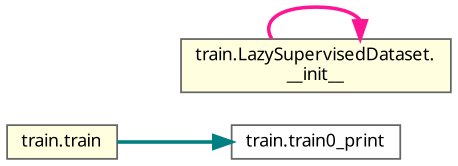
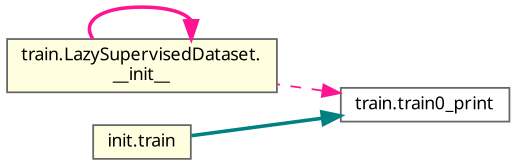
none -> (300, 87)
(62, 142) -> (142, 142)
